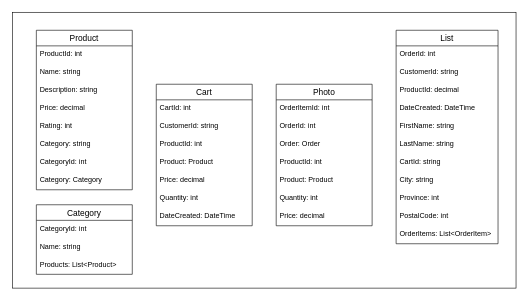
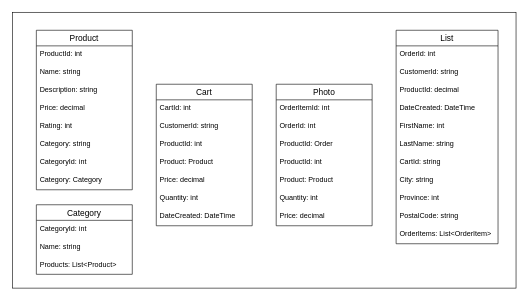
(430, 126) -> (424, 126)
(302, 144) -> (310, 144)
(426, 216) -> (432, 216)
